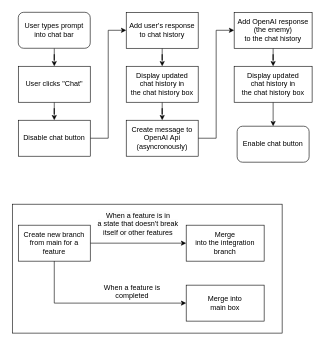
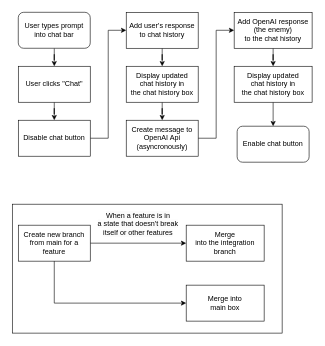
(132, 294) -> none
